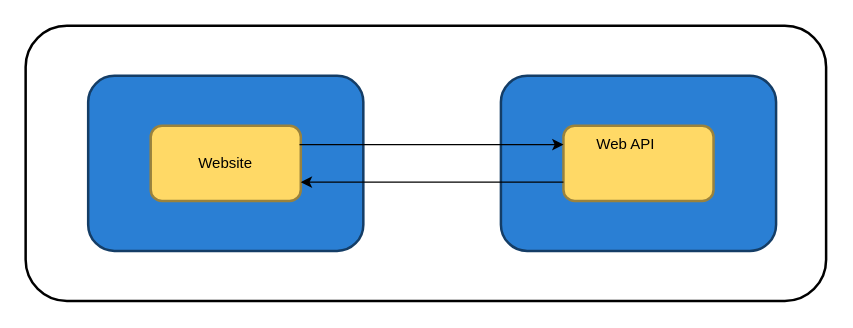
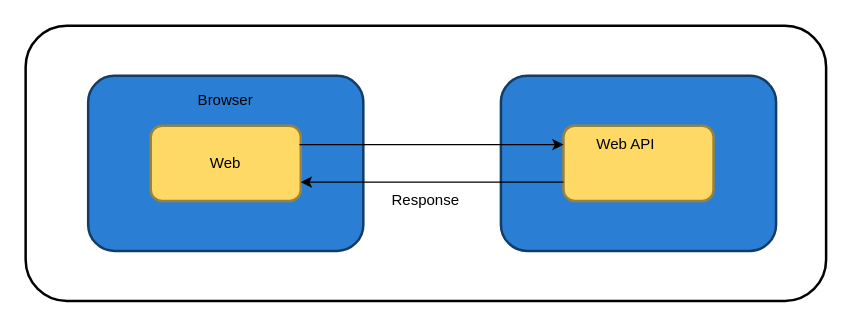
none -> (226, 101)
(226, 163) -> (226, 163)
none -> (426, 201)
